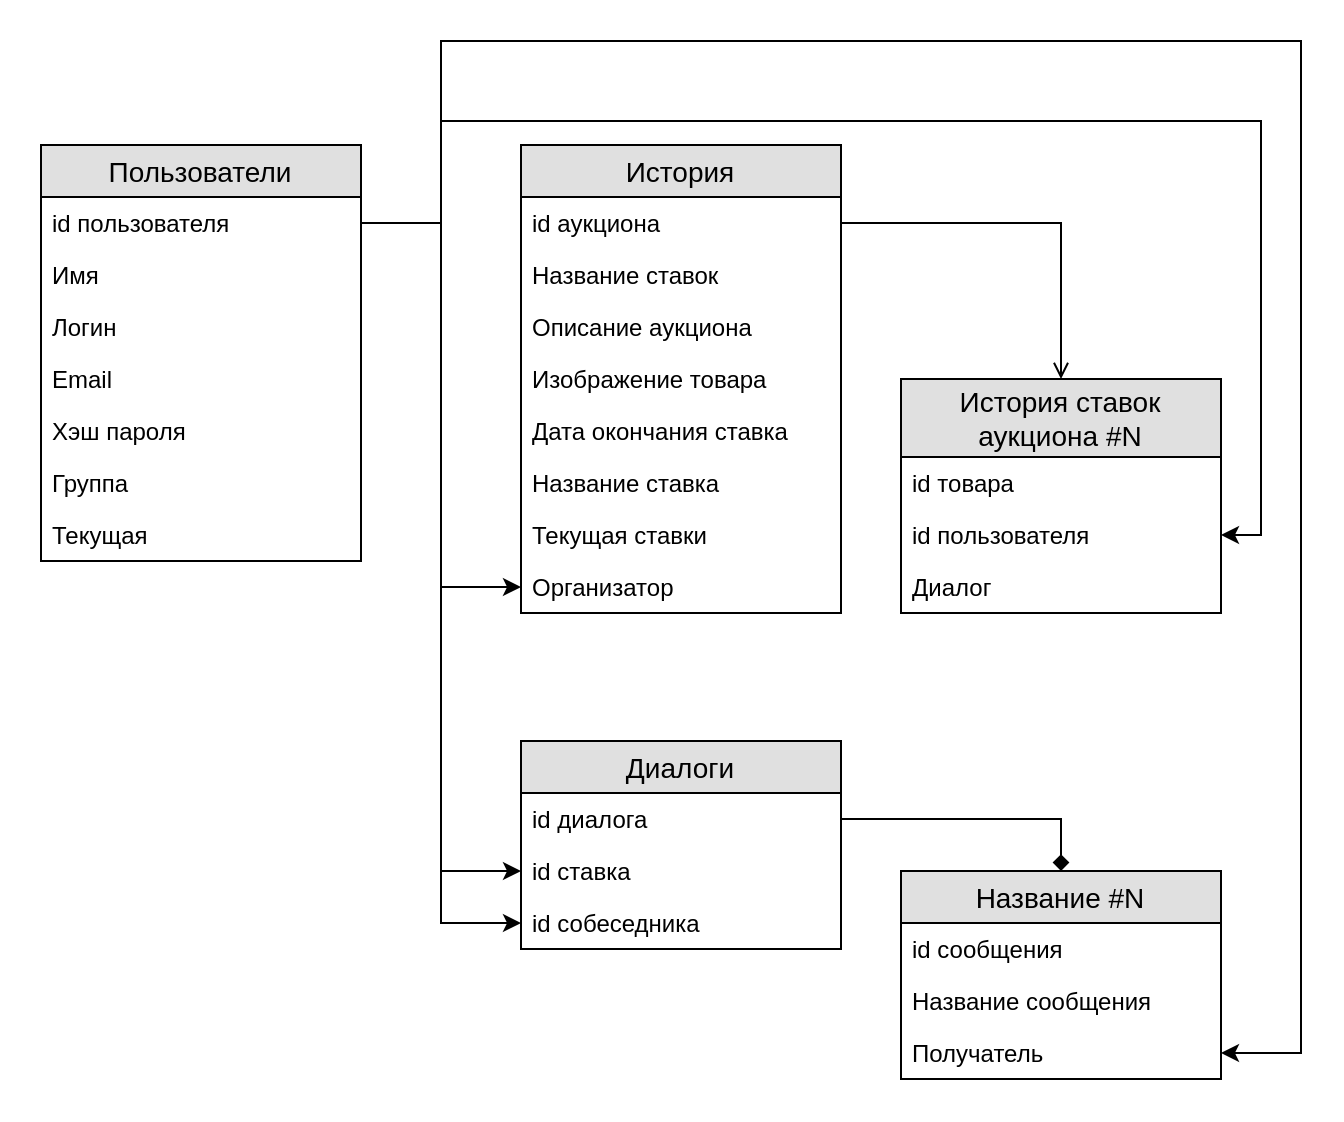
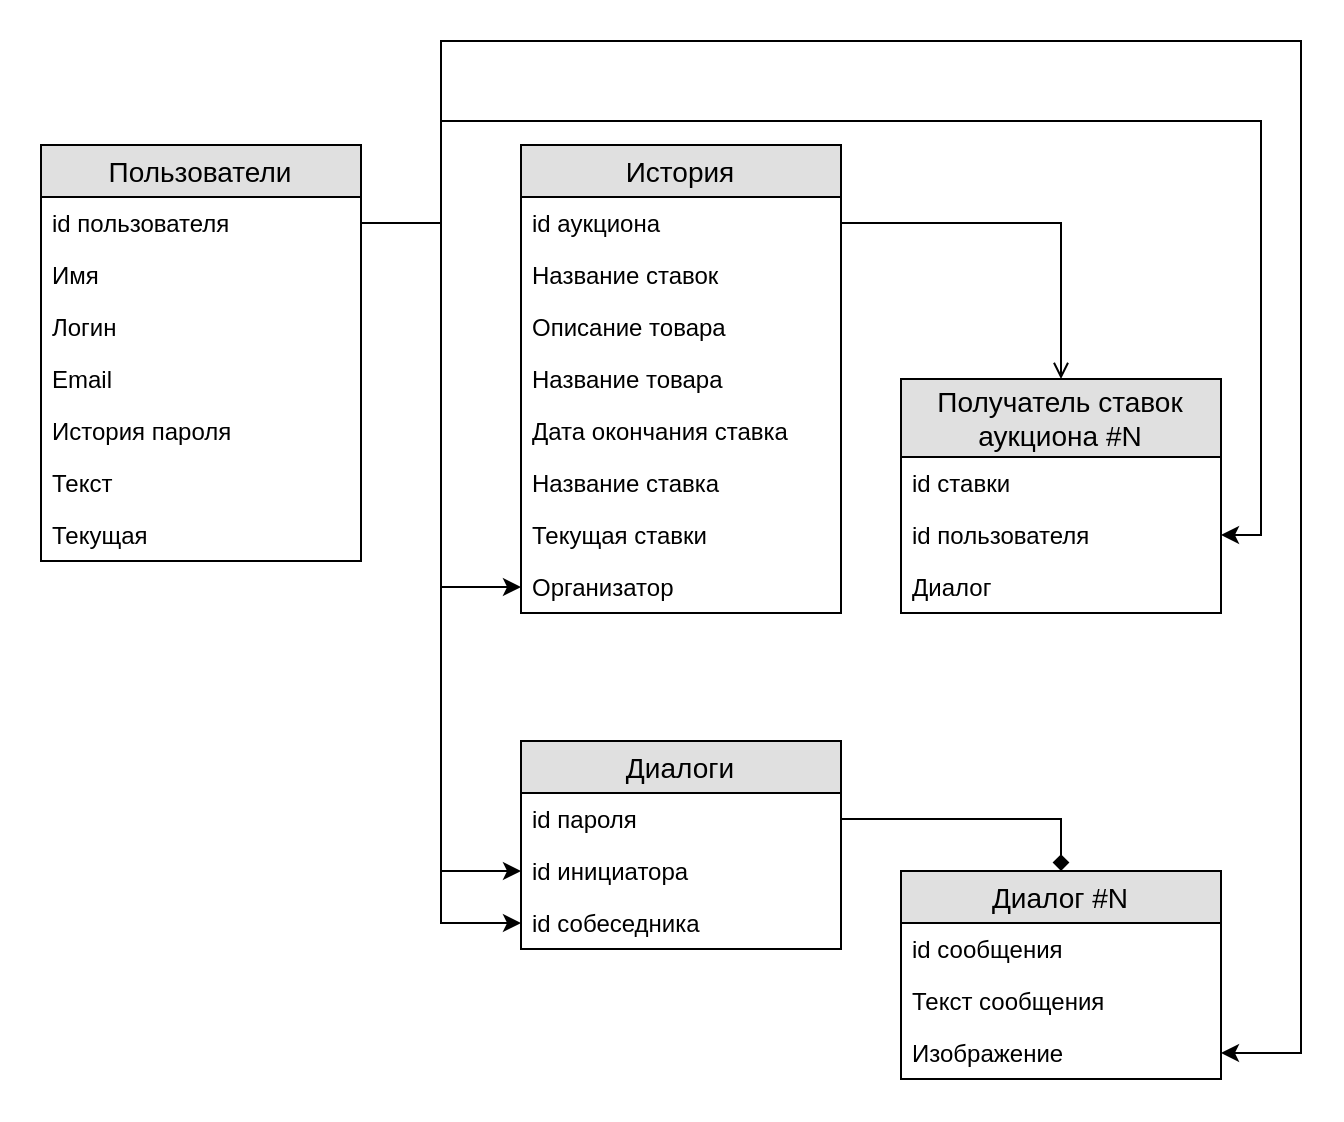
(643, 328) -> (630, 328)
(650, 380) -> (630, 380)
(1060, 403) -> (1060, 403)
(116, 432) -> (143, 432)
(92, 484) -> (86, 484)
(966, 484) -> (966, 484)
(593, 820) -> (586, 820)
(586, 872) -> (613, 872)
(1060, 899) -> (1060, 899)
(1030, 1002) -> (1010, 1002)
(979, 1054) -> (986, 1054)
